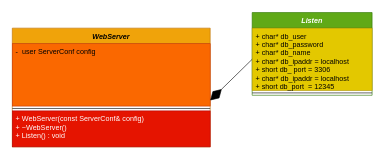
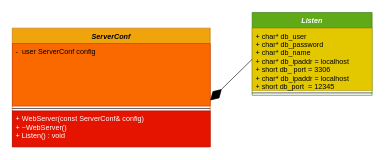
(111, 36) -> (111, 36)
